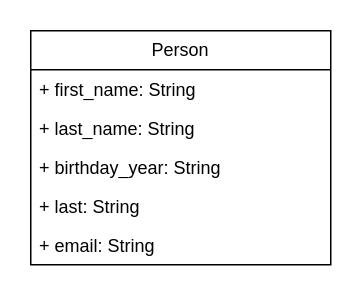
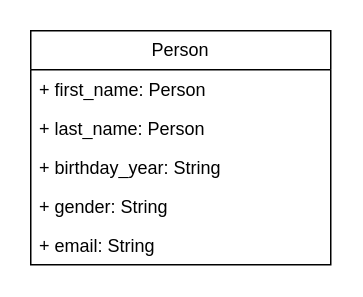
(129, 91) -> (131, 91)
(124, 130) -> (126, 130)
(99, 208) -> (111, 208)
